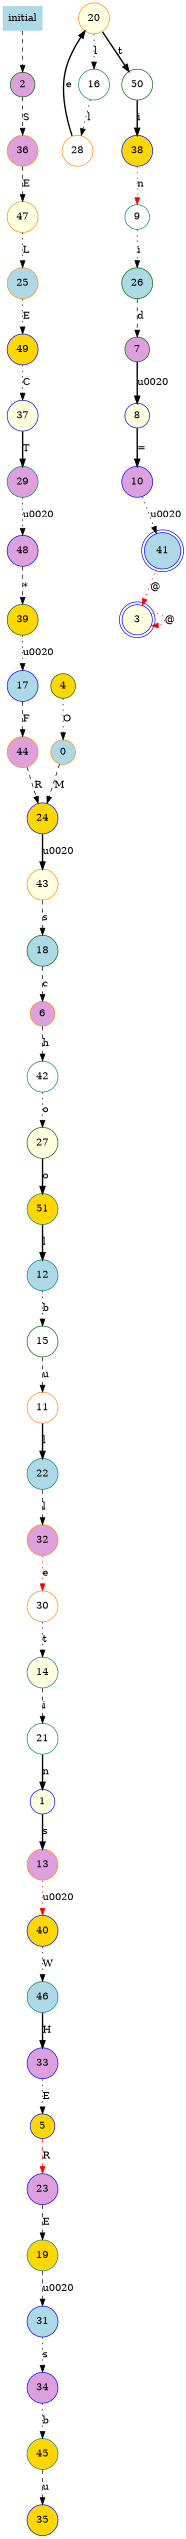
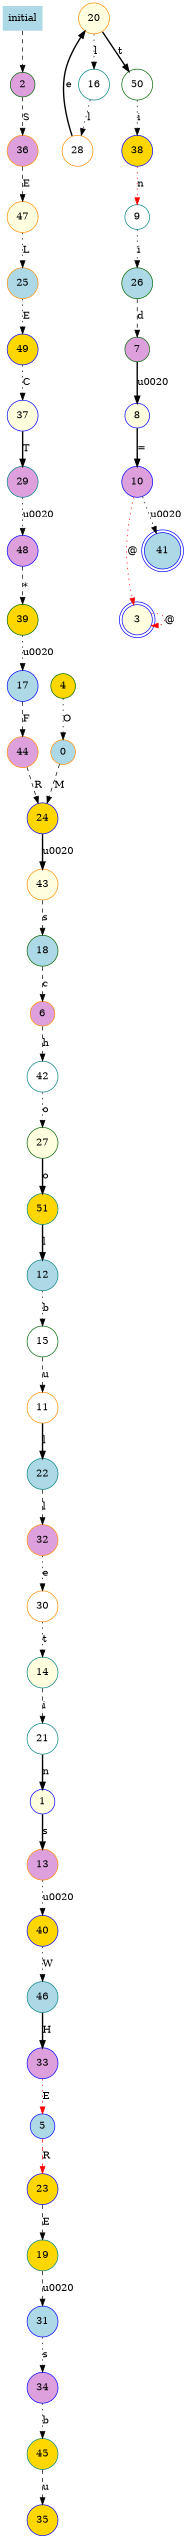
(137, 114) -> (137, 114)
(151, 584) -> (127, 548)
(43, 1570) -> (43, 1570)
(43, 1894) -> (43, 1894)
(43, 2093) -> (43, 2093)
(43, 2126) -> (43, 2126)
(43, 2189) -> (43, 2189)
